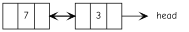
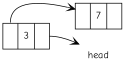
(59, 16) -> none
